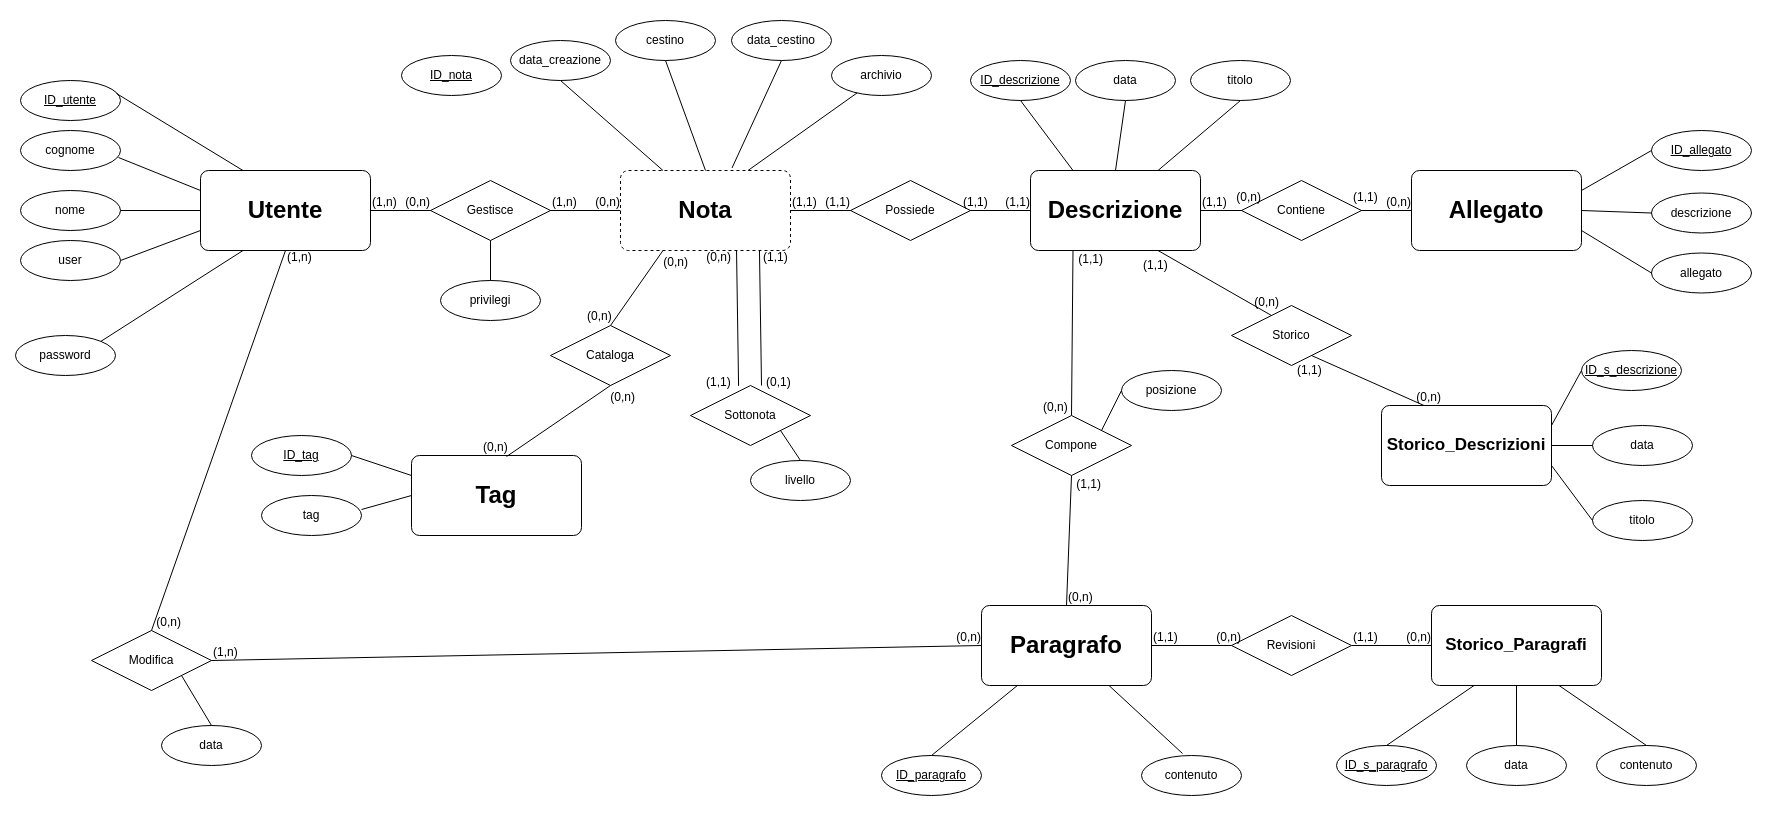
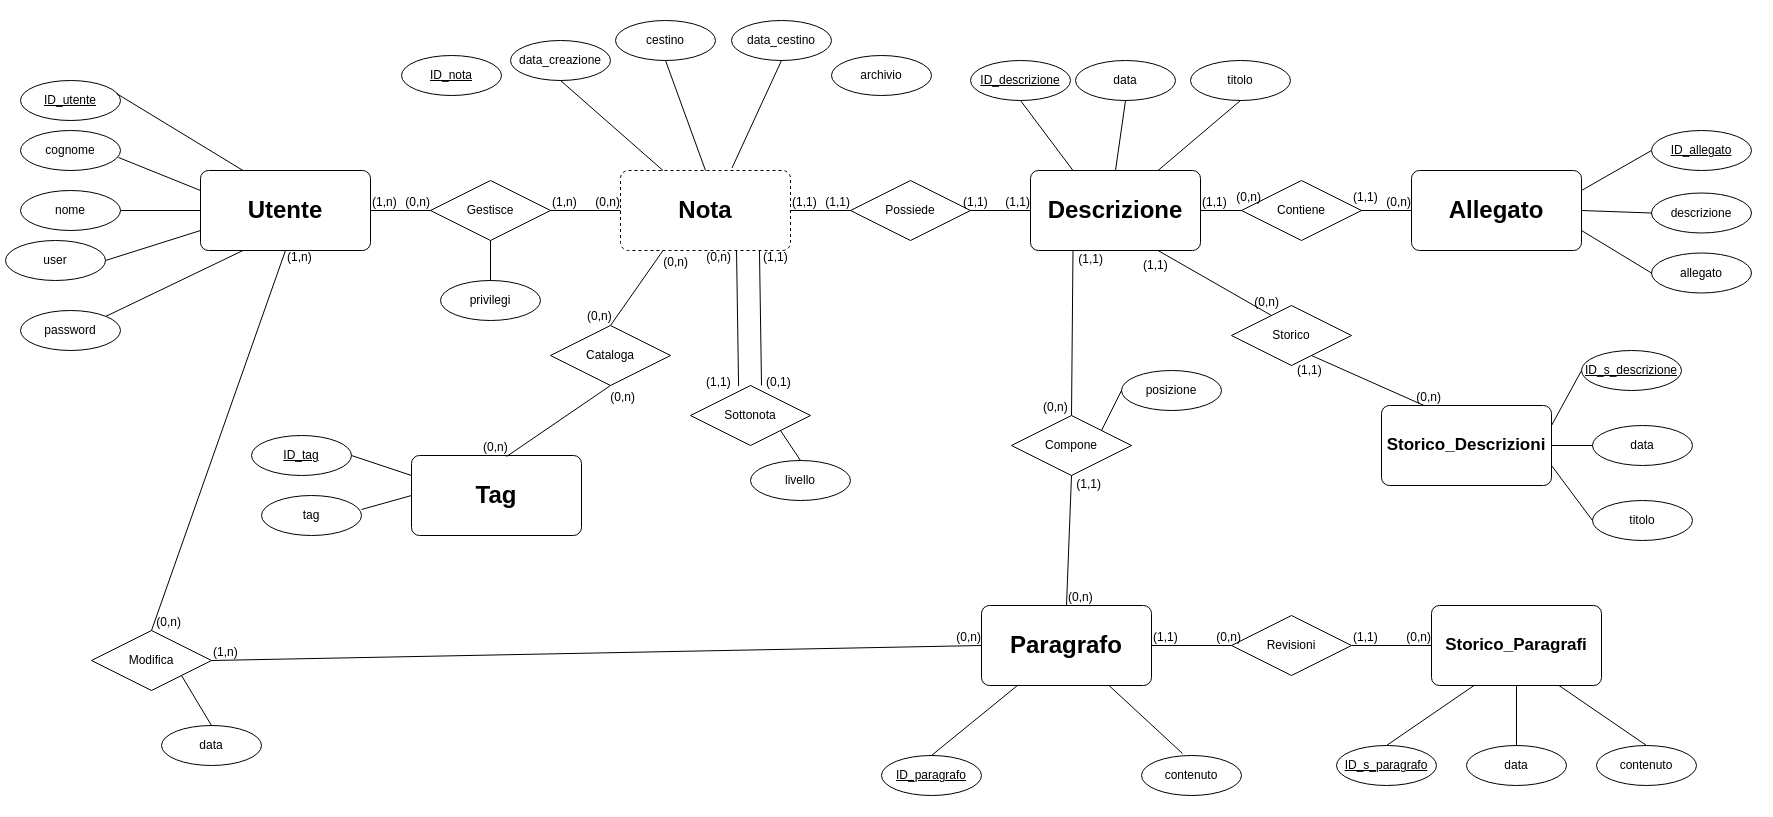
(802, 132) -> none
(71, 261) -> (56, 261)
(66, 356) -> (71, 331)
